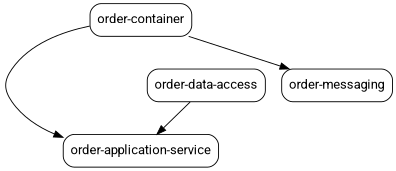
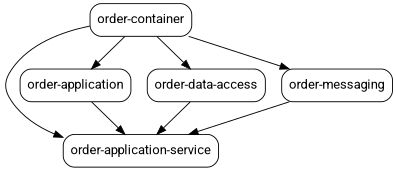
none -> (170, 50)
none -> (76, 85)
none -> (244, 117)
